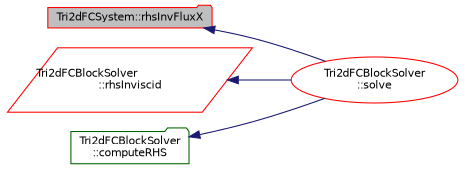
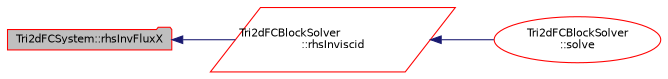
(271, 43) -> (209, 40)
(130, 148) -> none
